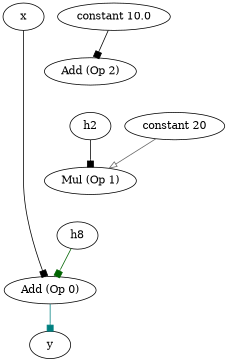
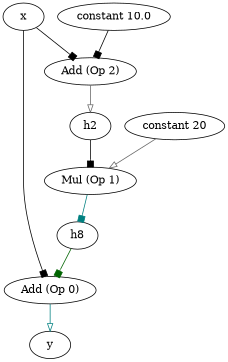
none -> (53, 41)
none -> (90, 95)
none -> (85, 205)
(50, 314) -> (50, 314)
